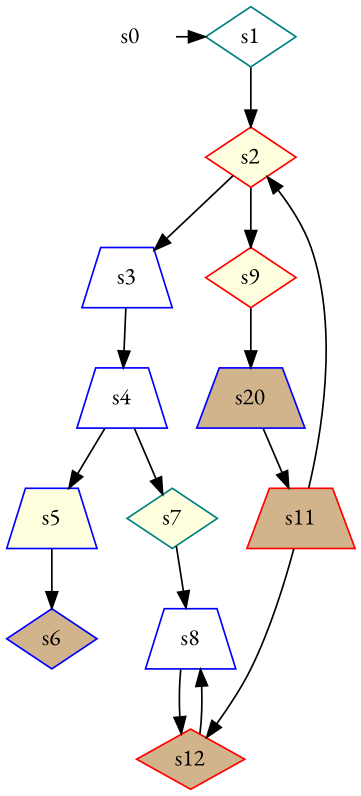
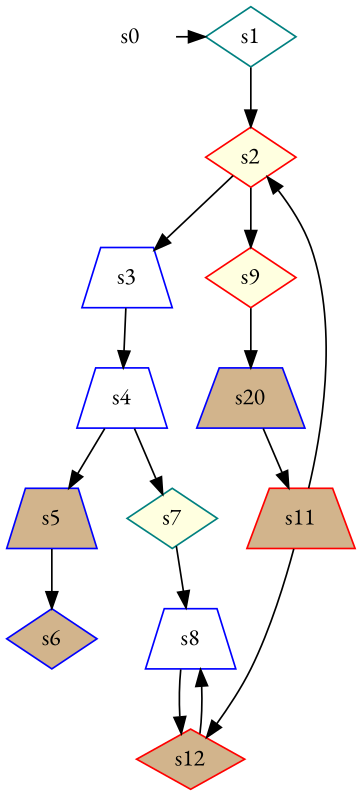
(52, 518) -> (52, 518)
